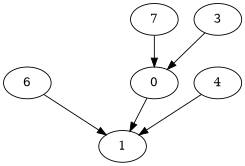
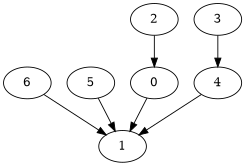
(154, 19) -> (154, 19)
(189, 48) -> (218, 47)
none -> (91, 83)
